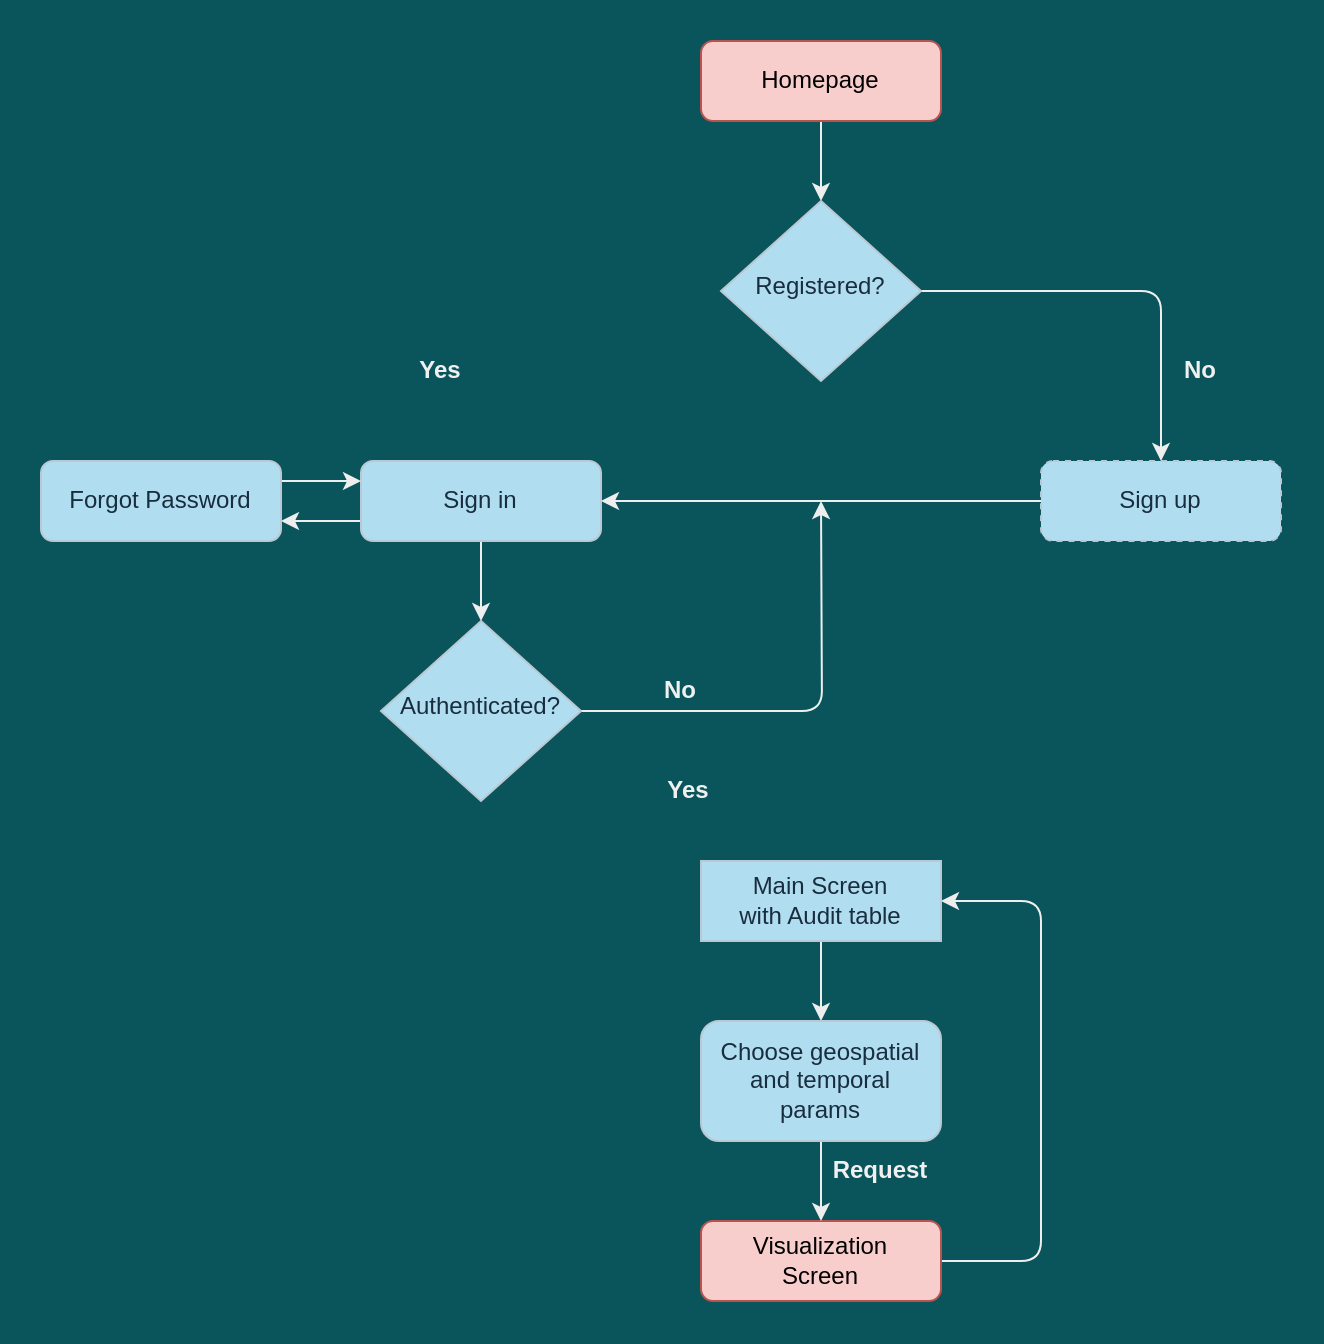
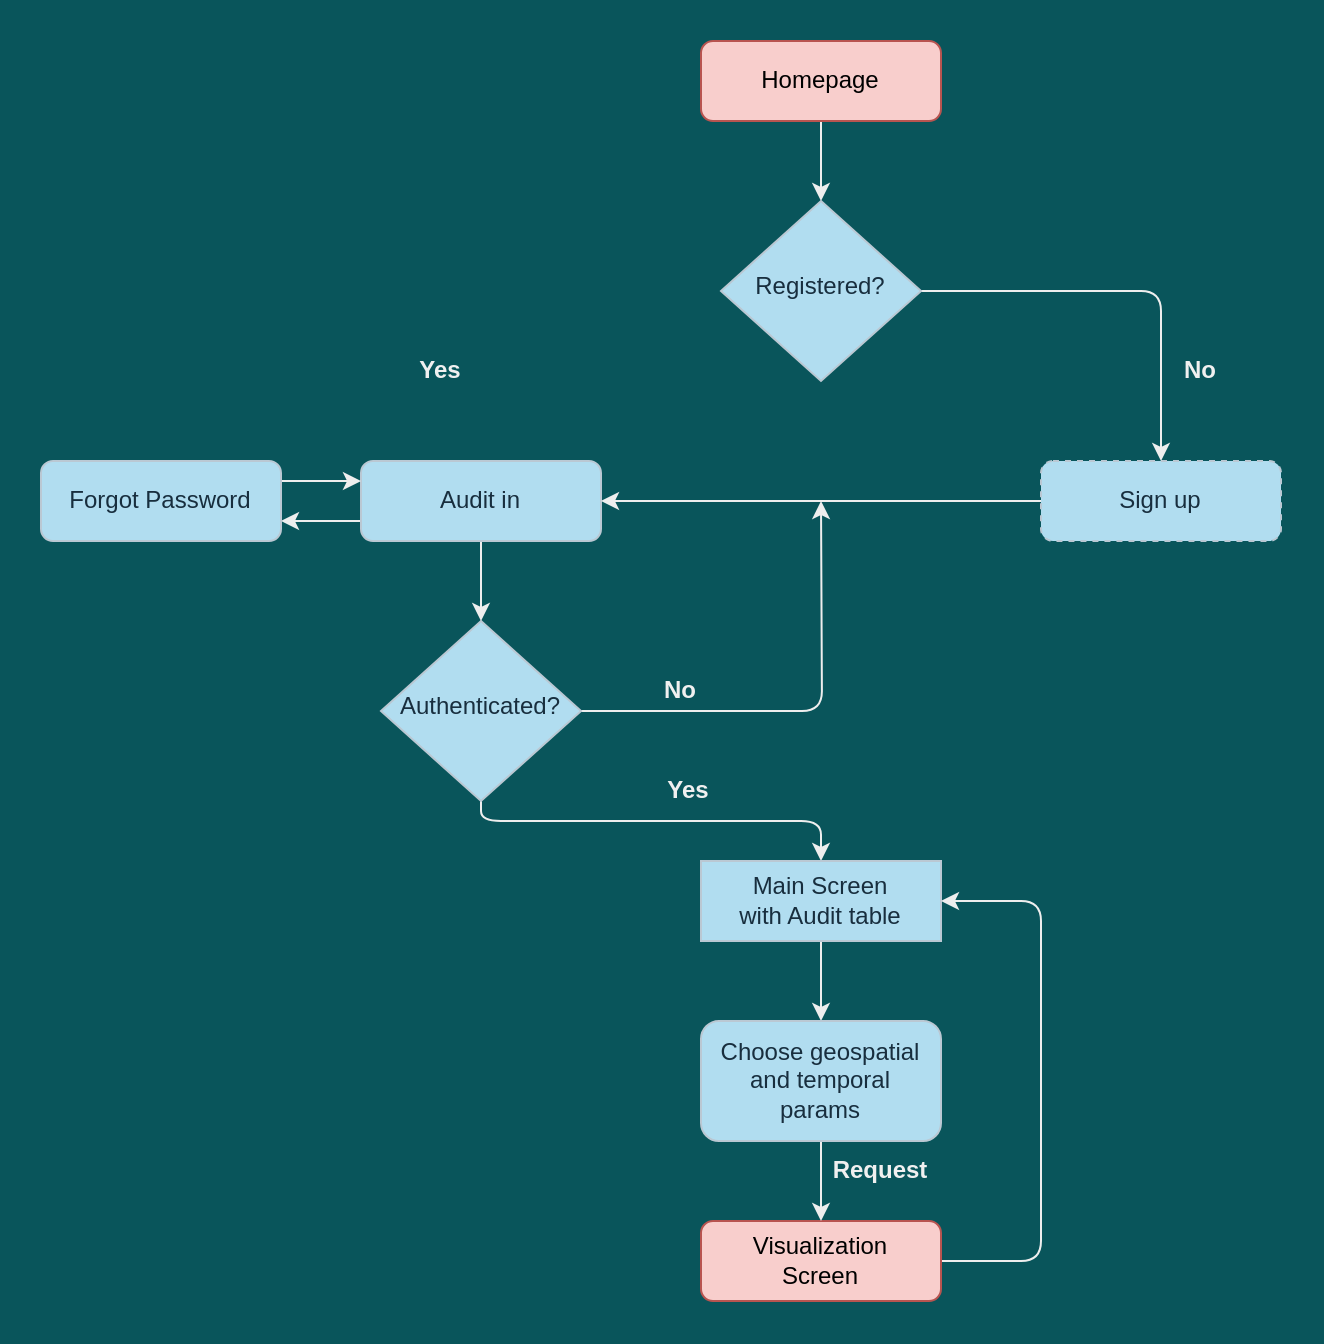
(481, 501) -> (481, 501)
none -> (654, 821)
